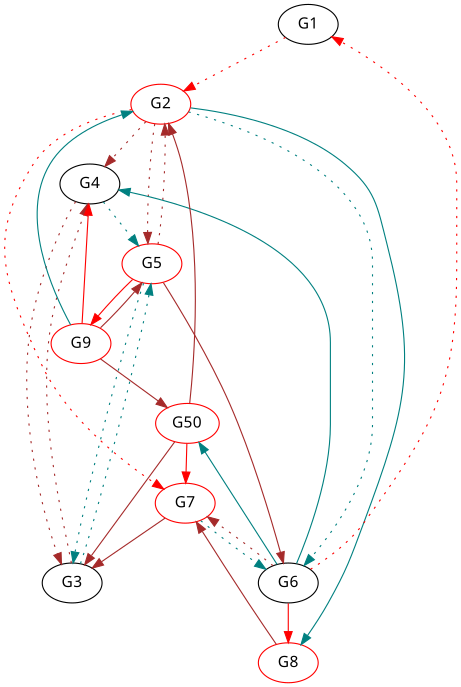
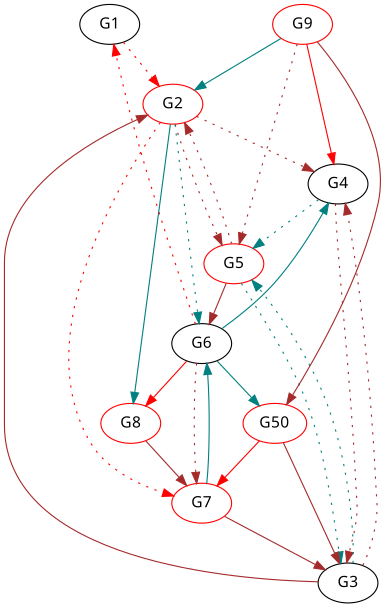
(195, 268) -> (6, 433)
(115, 297) -> none
(118, 310) -> (270, 139)
(228, 542) -> (209, 429)
